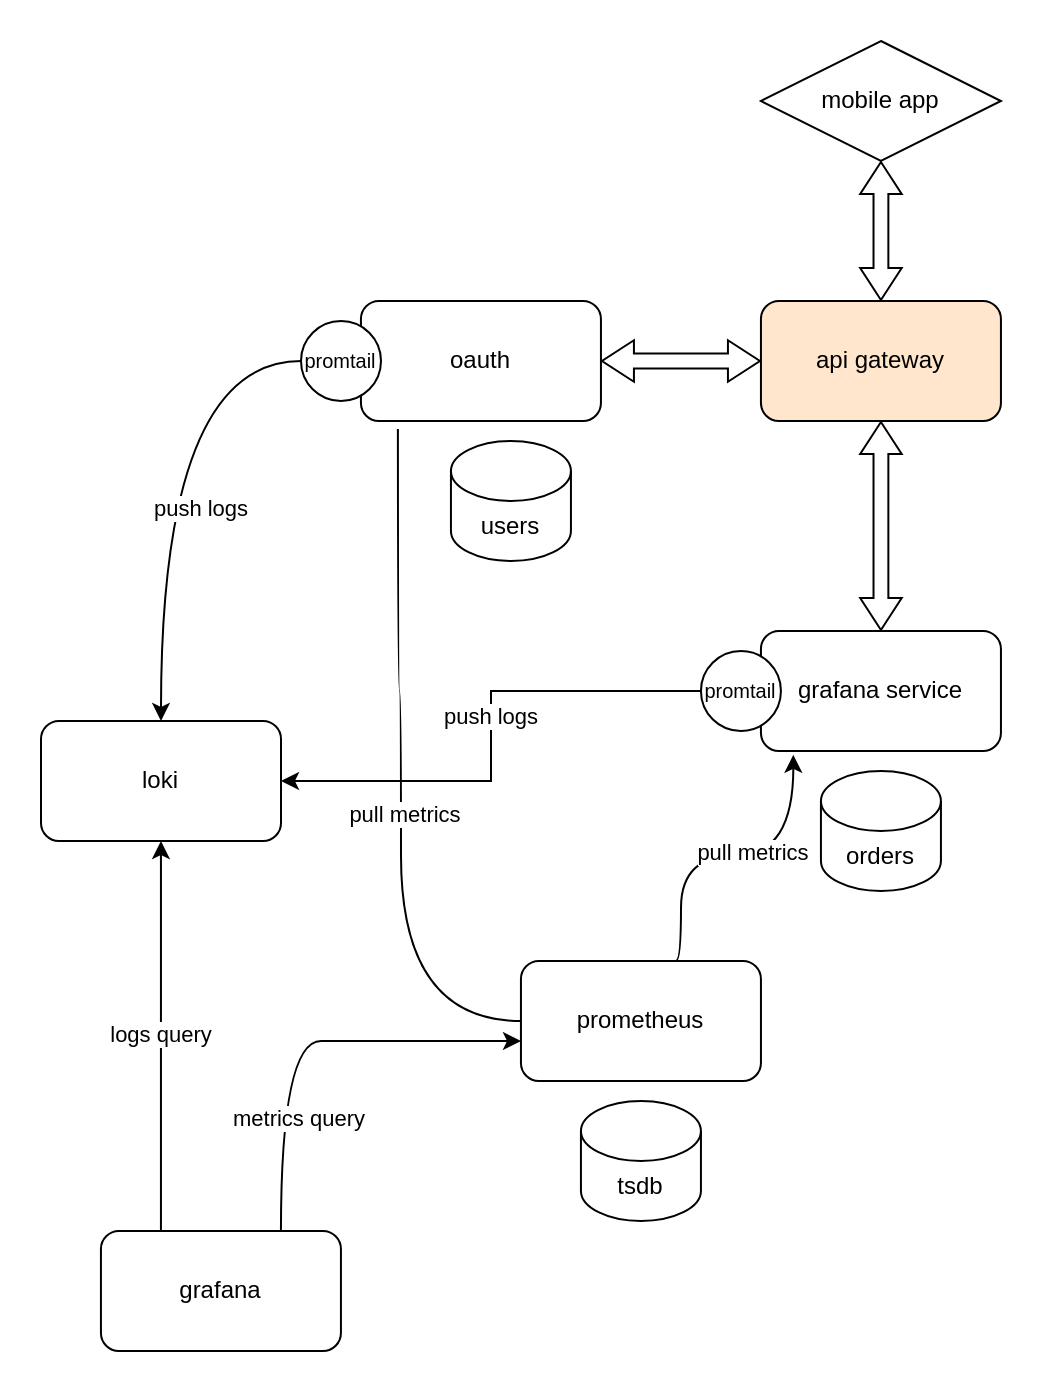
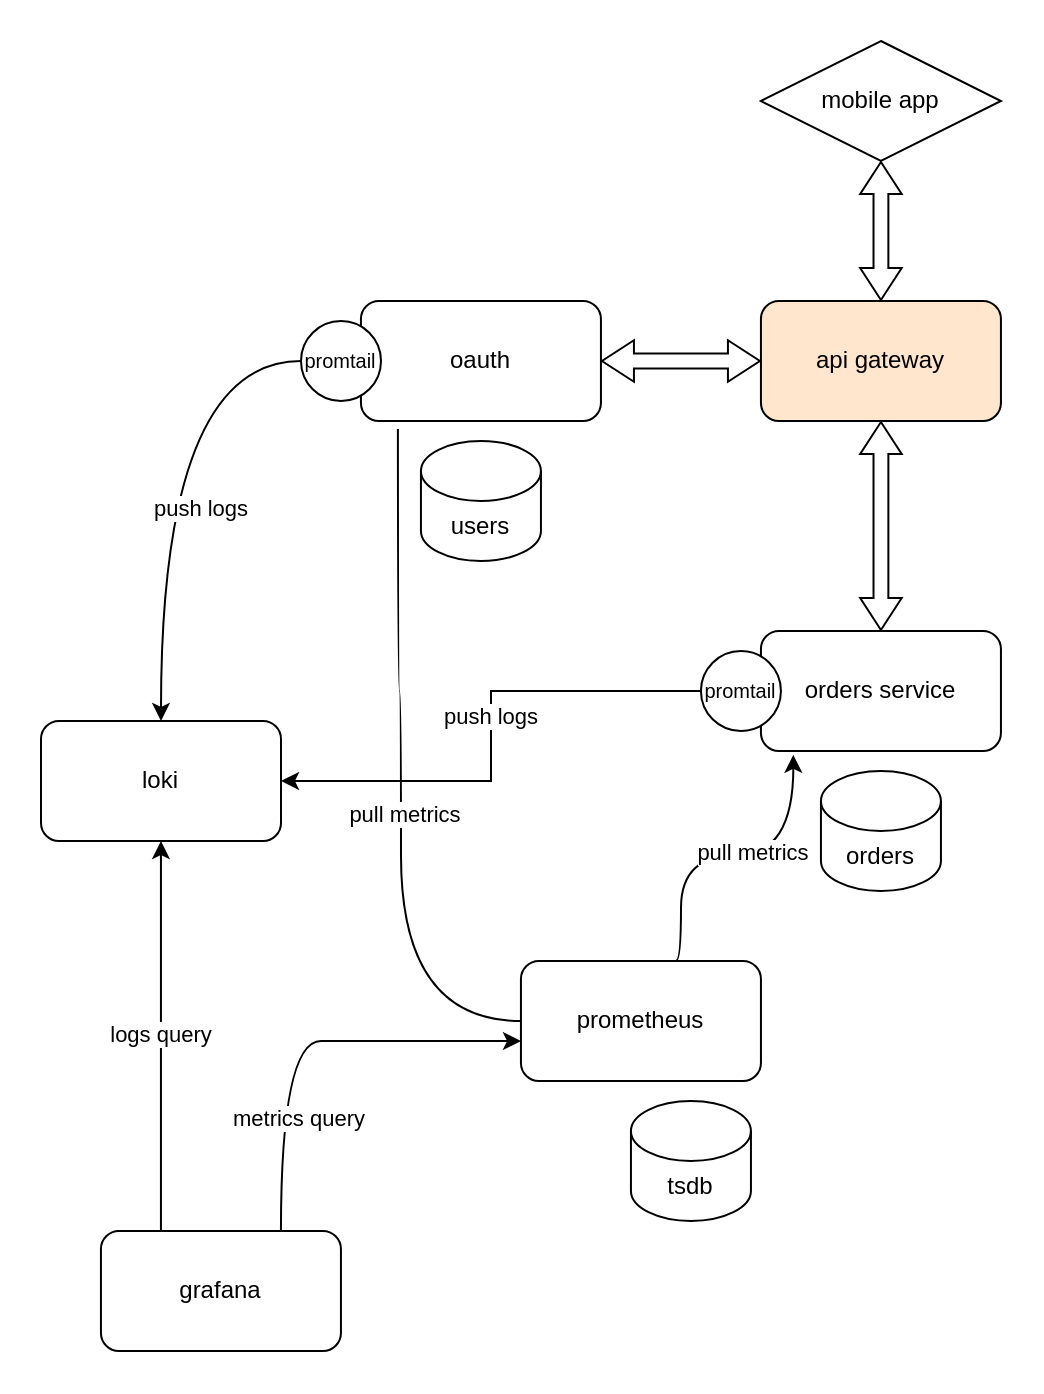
(511, 501) -> (481, 501)
(881, 691) -> (881, 691)
(641, 1161) -> (691, 1161)
